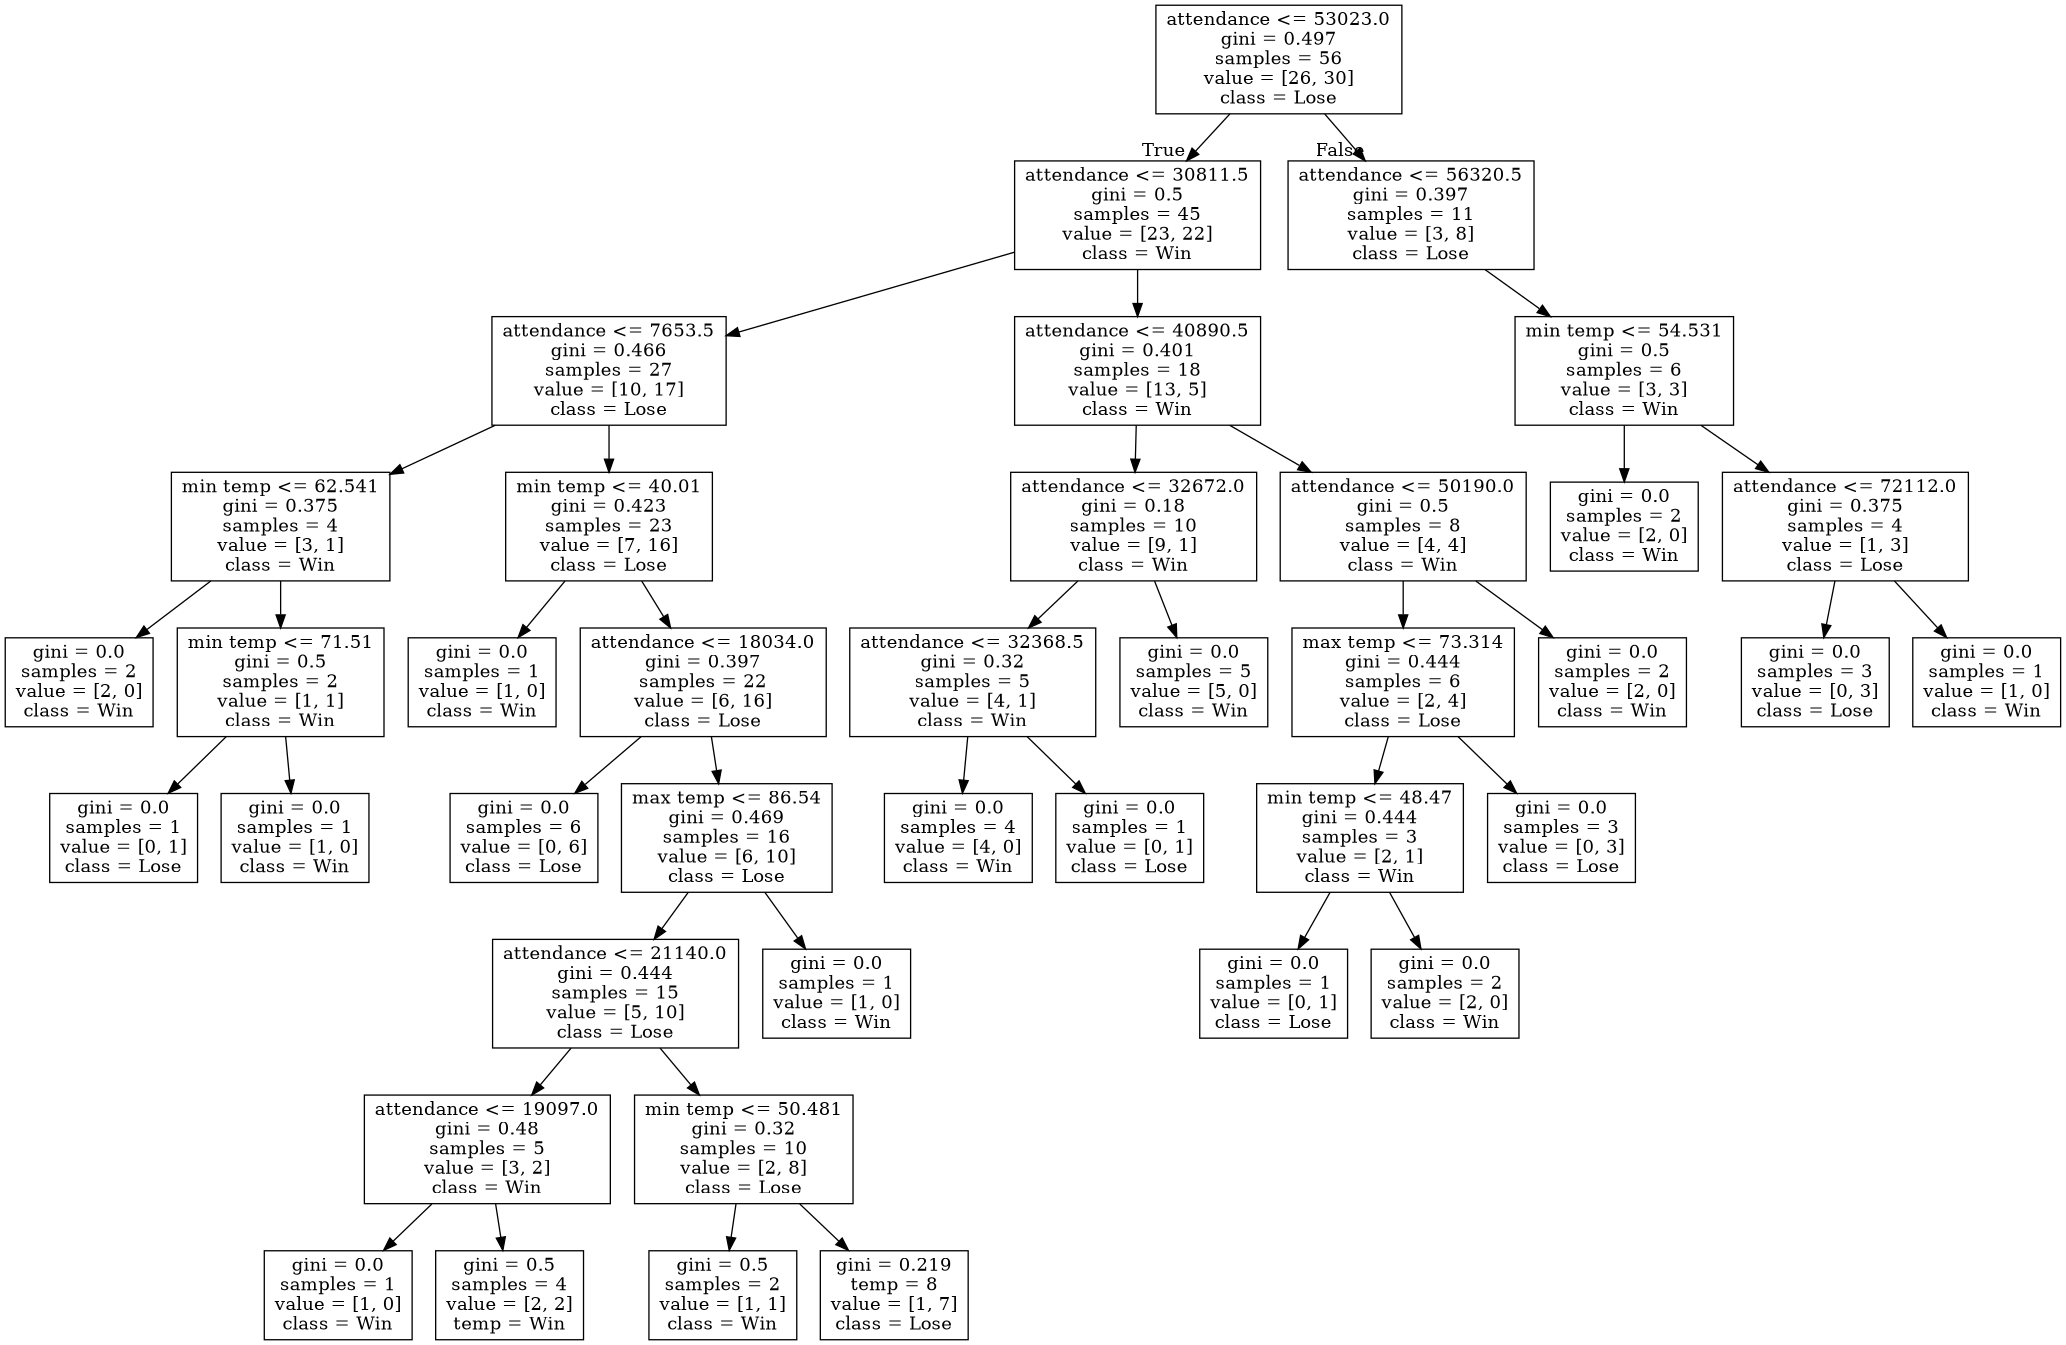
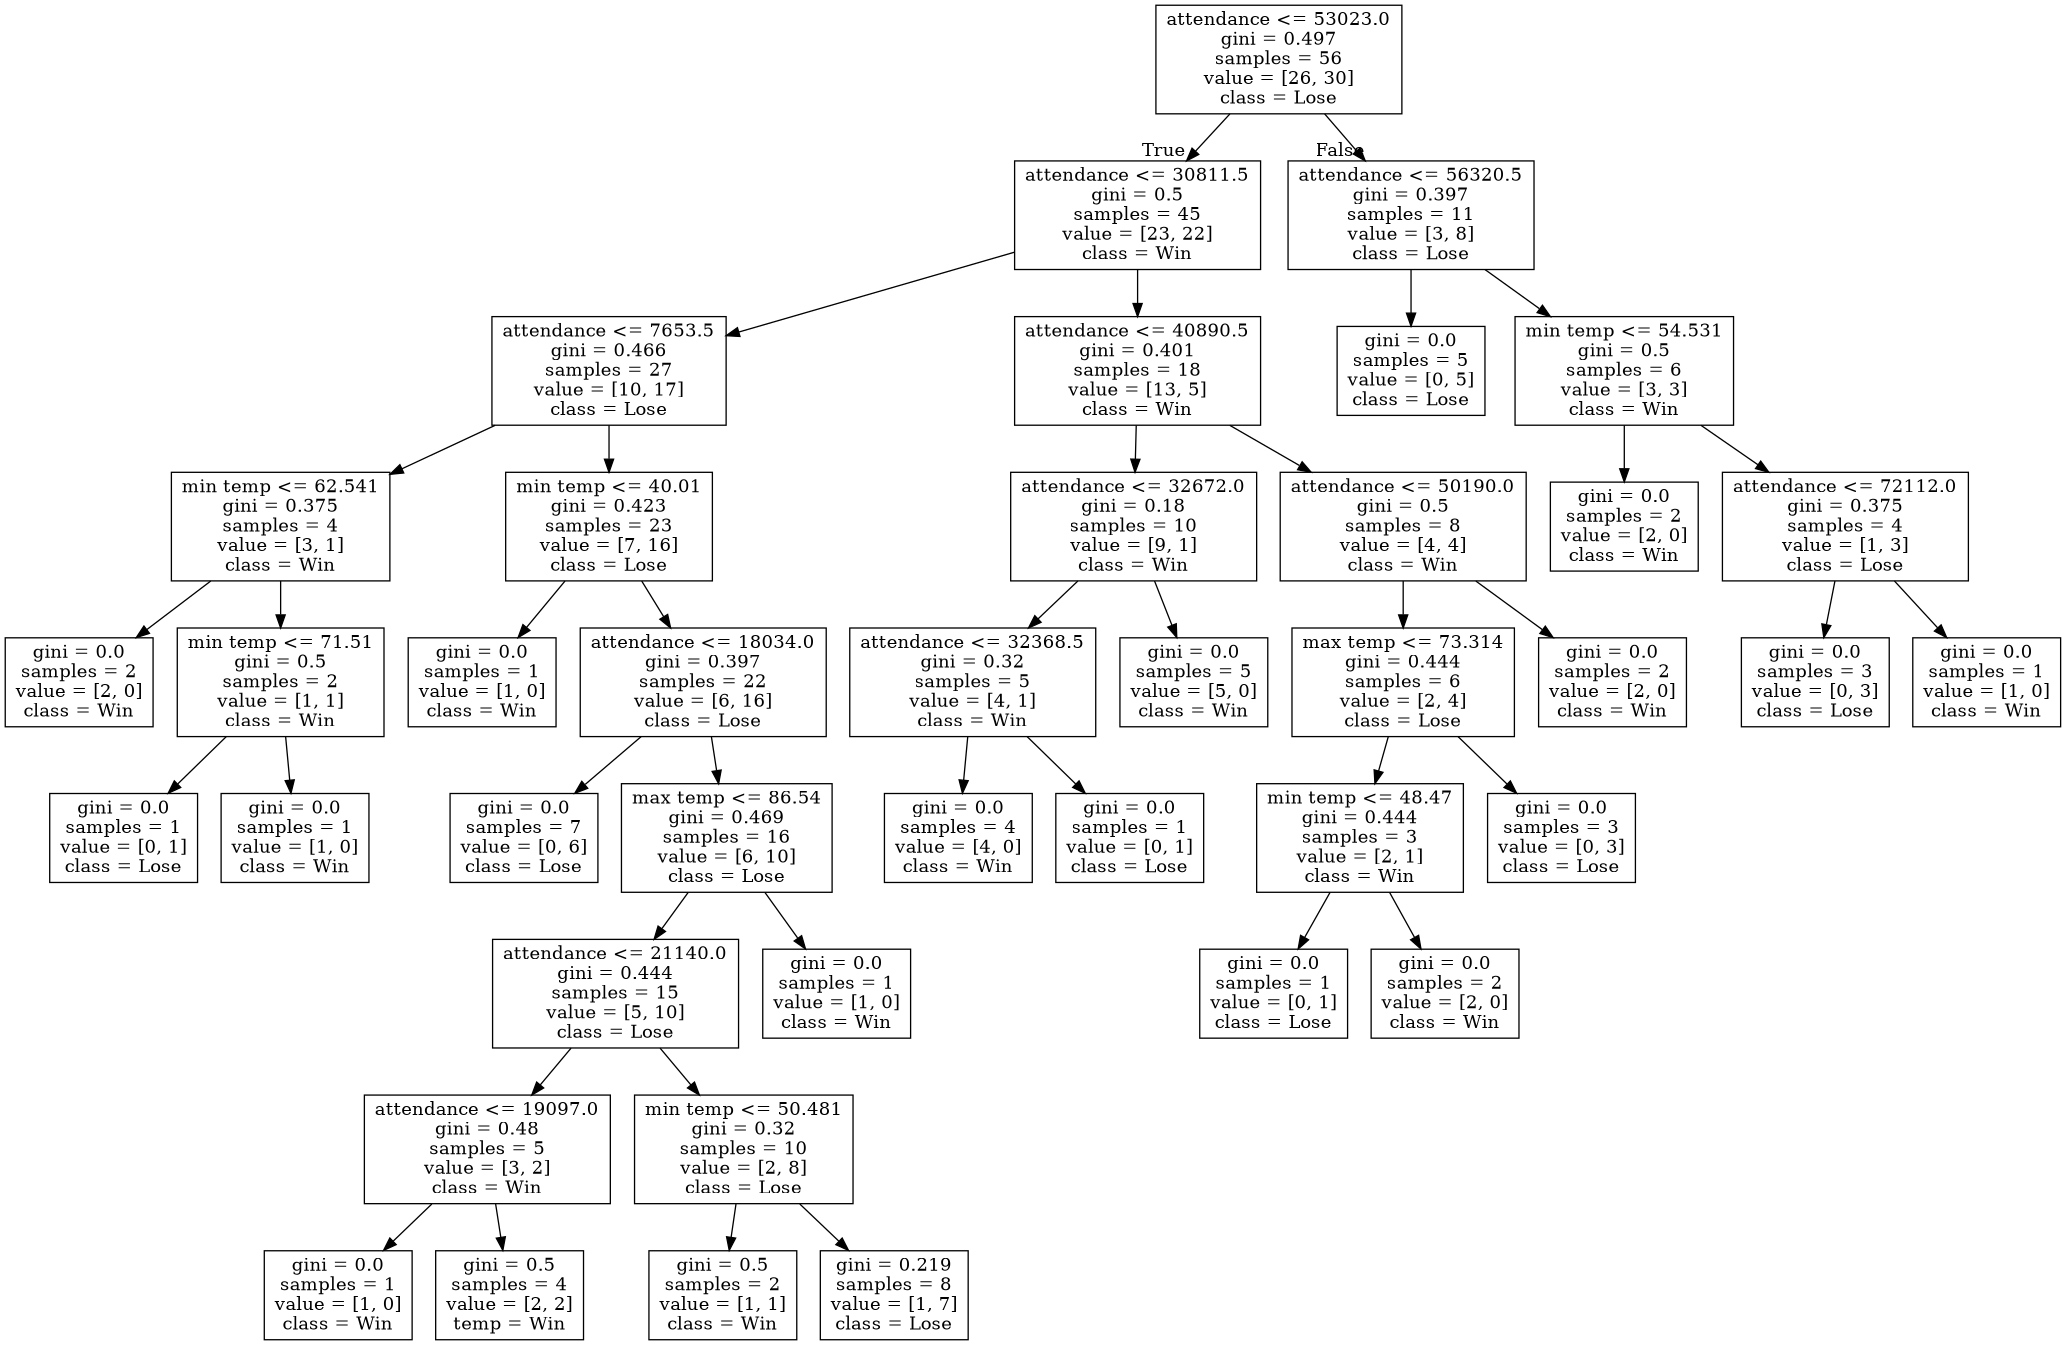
none -> (1411, 371)
(524, 838) -> (524, 838)
(894, 1295) -> (894, 1295)
